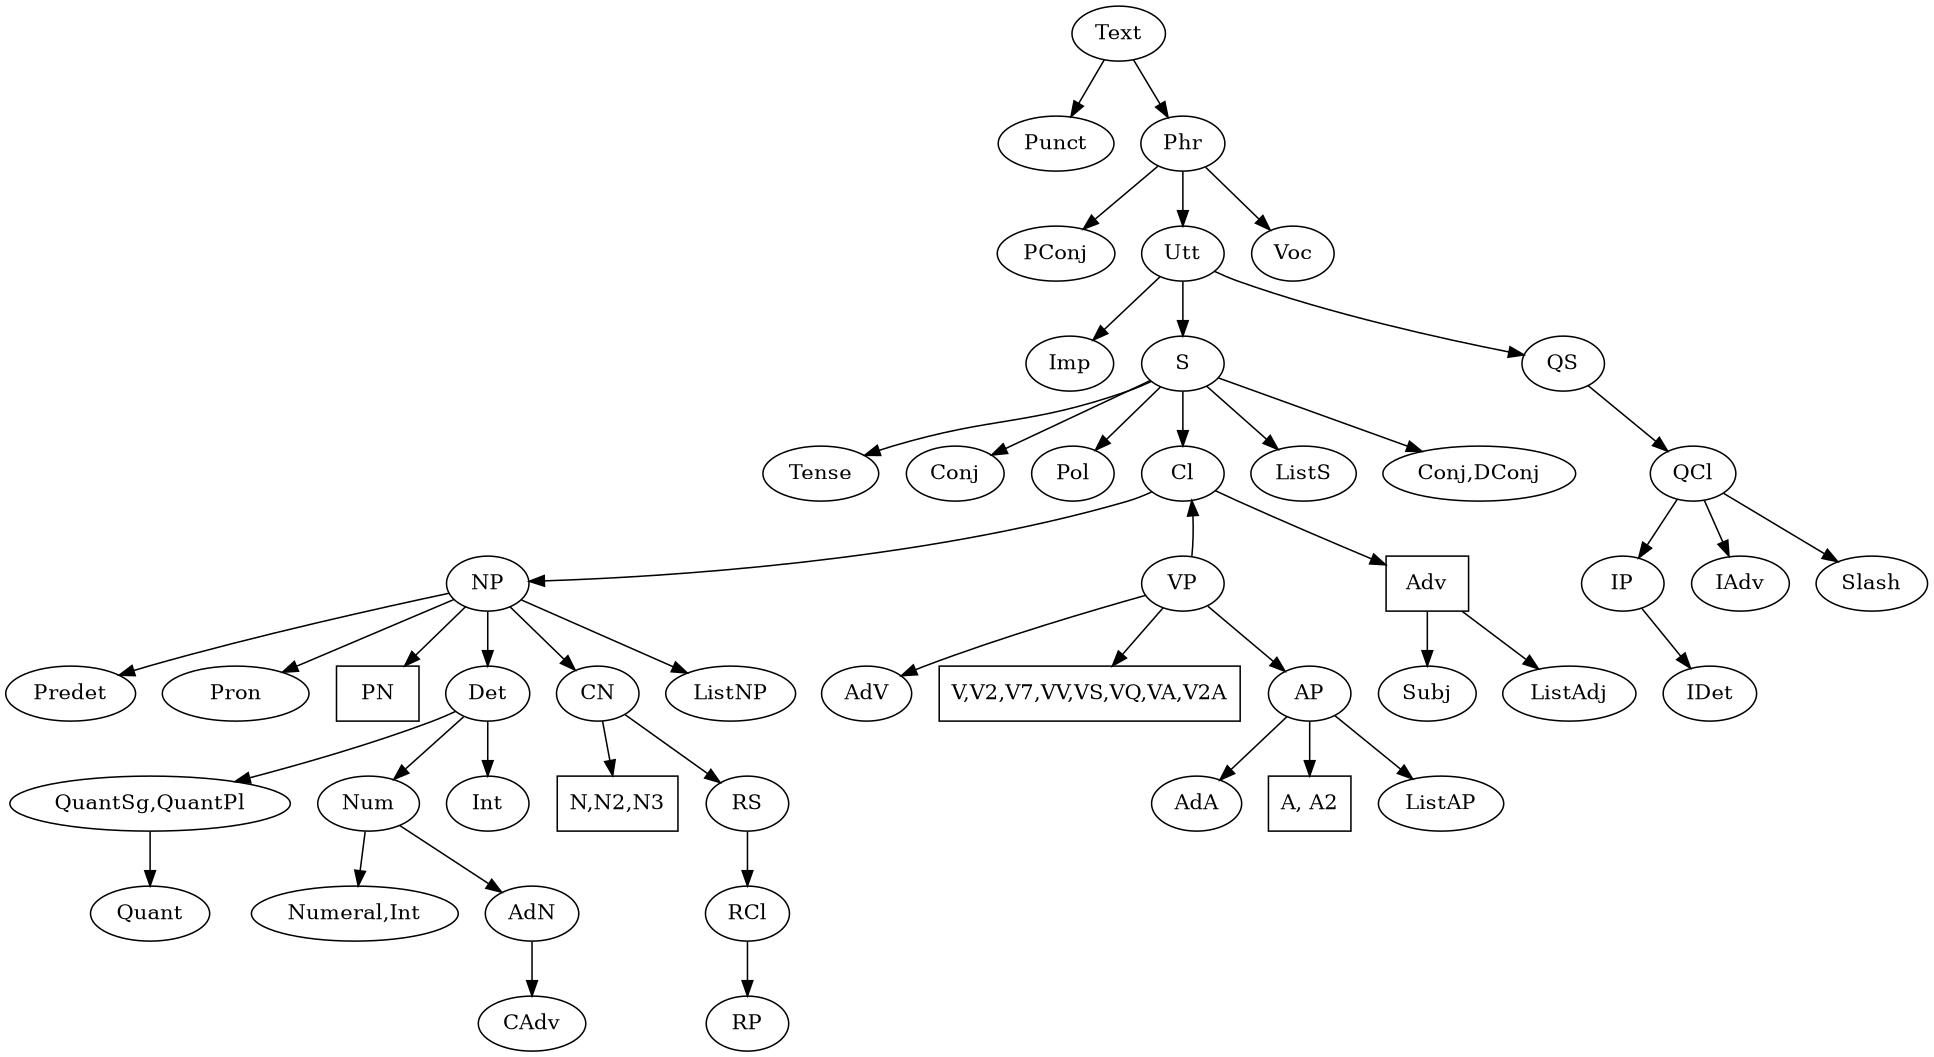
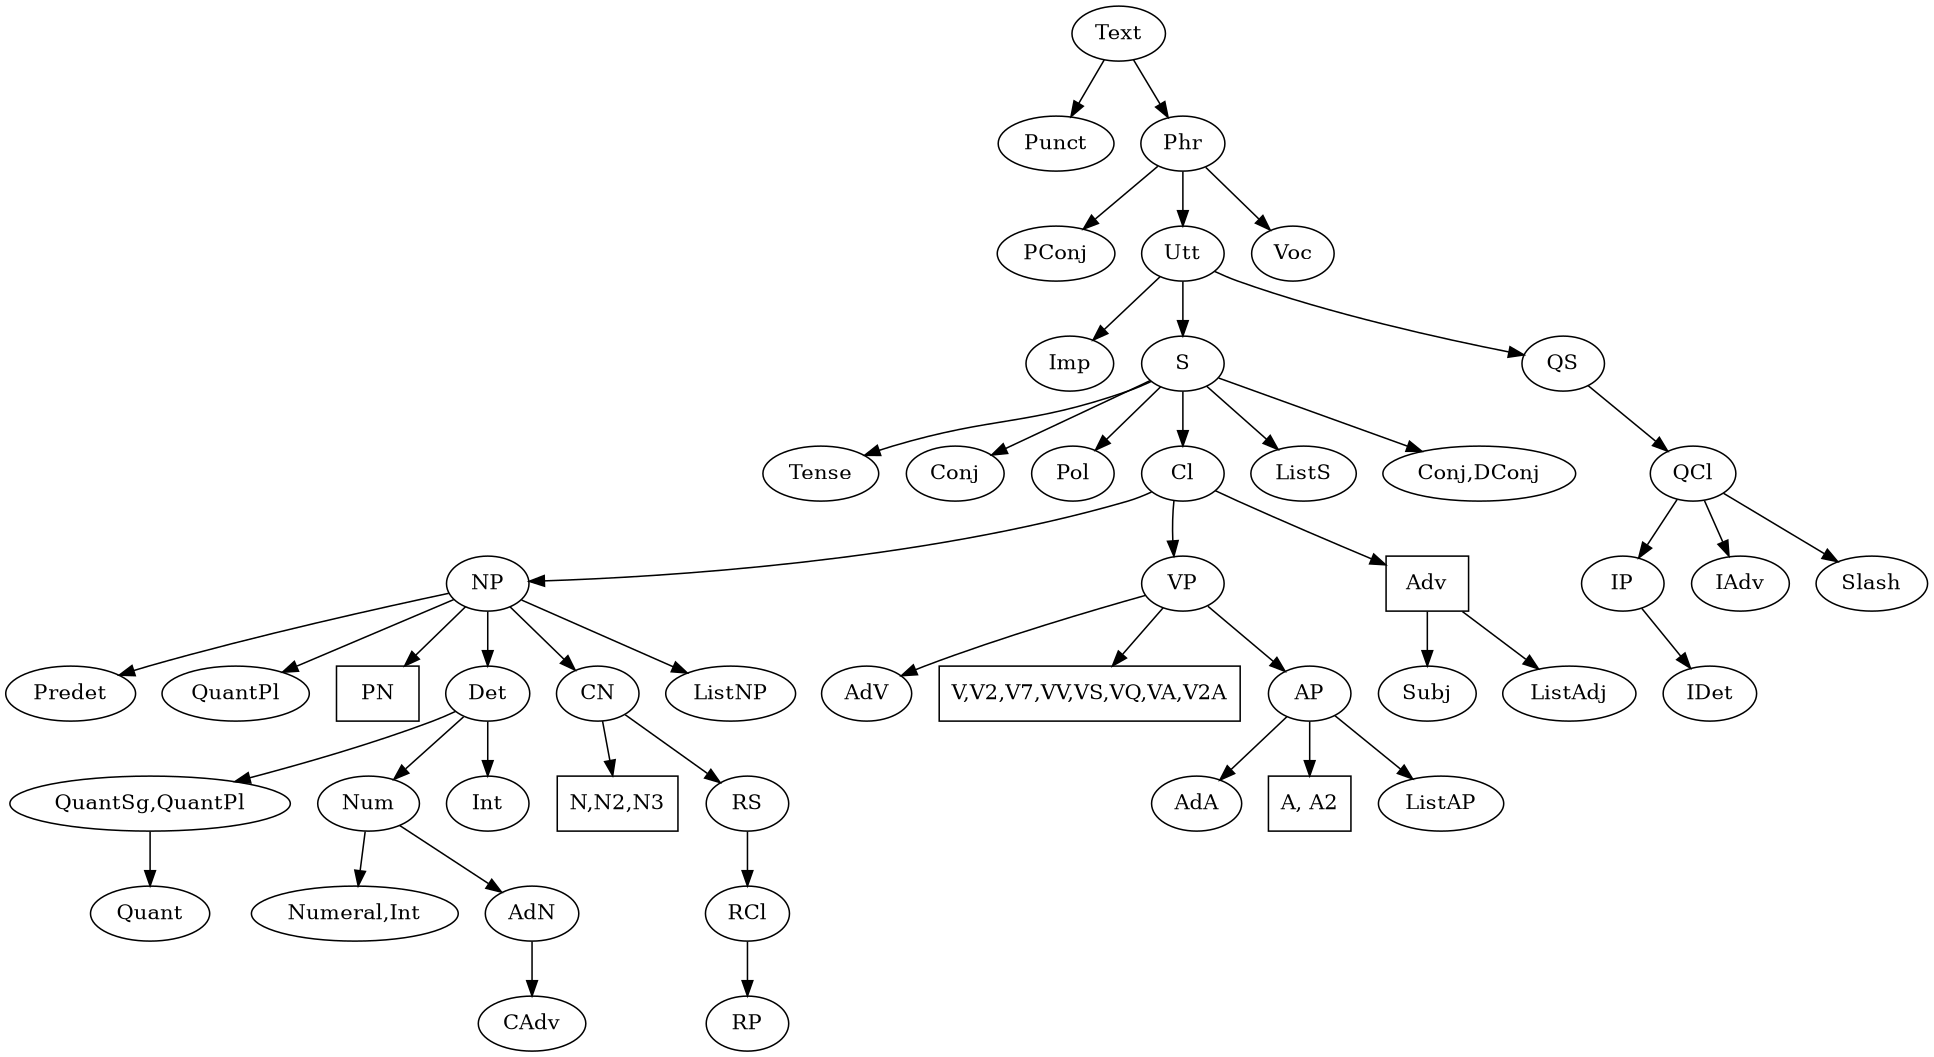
(1193, 536) -> (1173, 521)
(236, 694) -> (236, 694)
